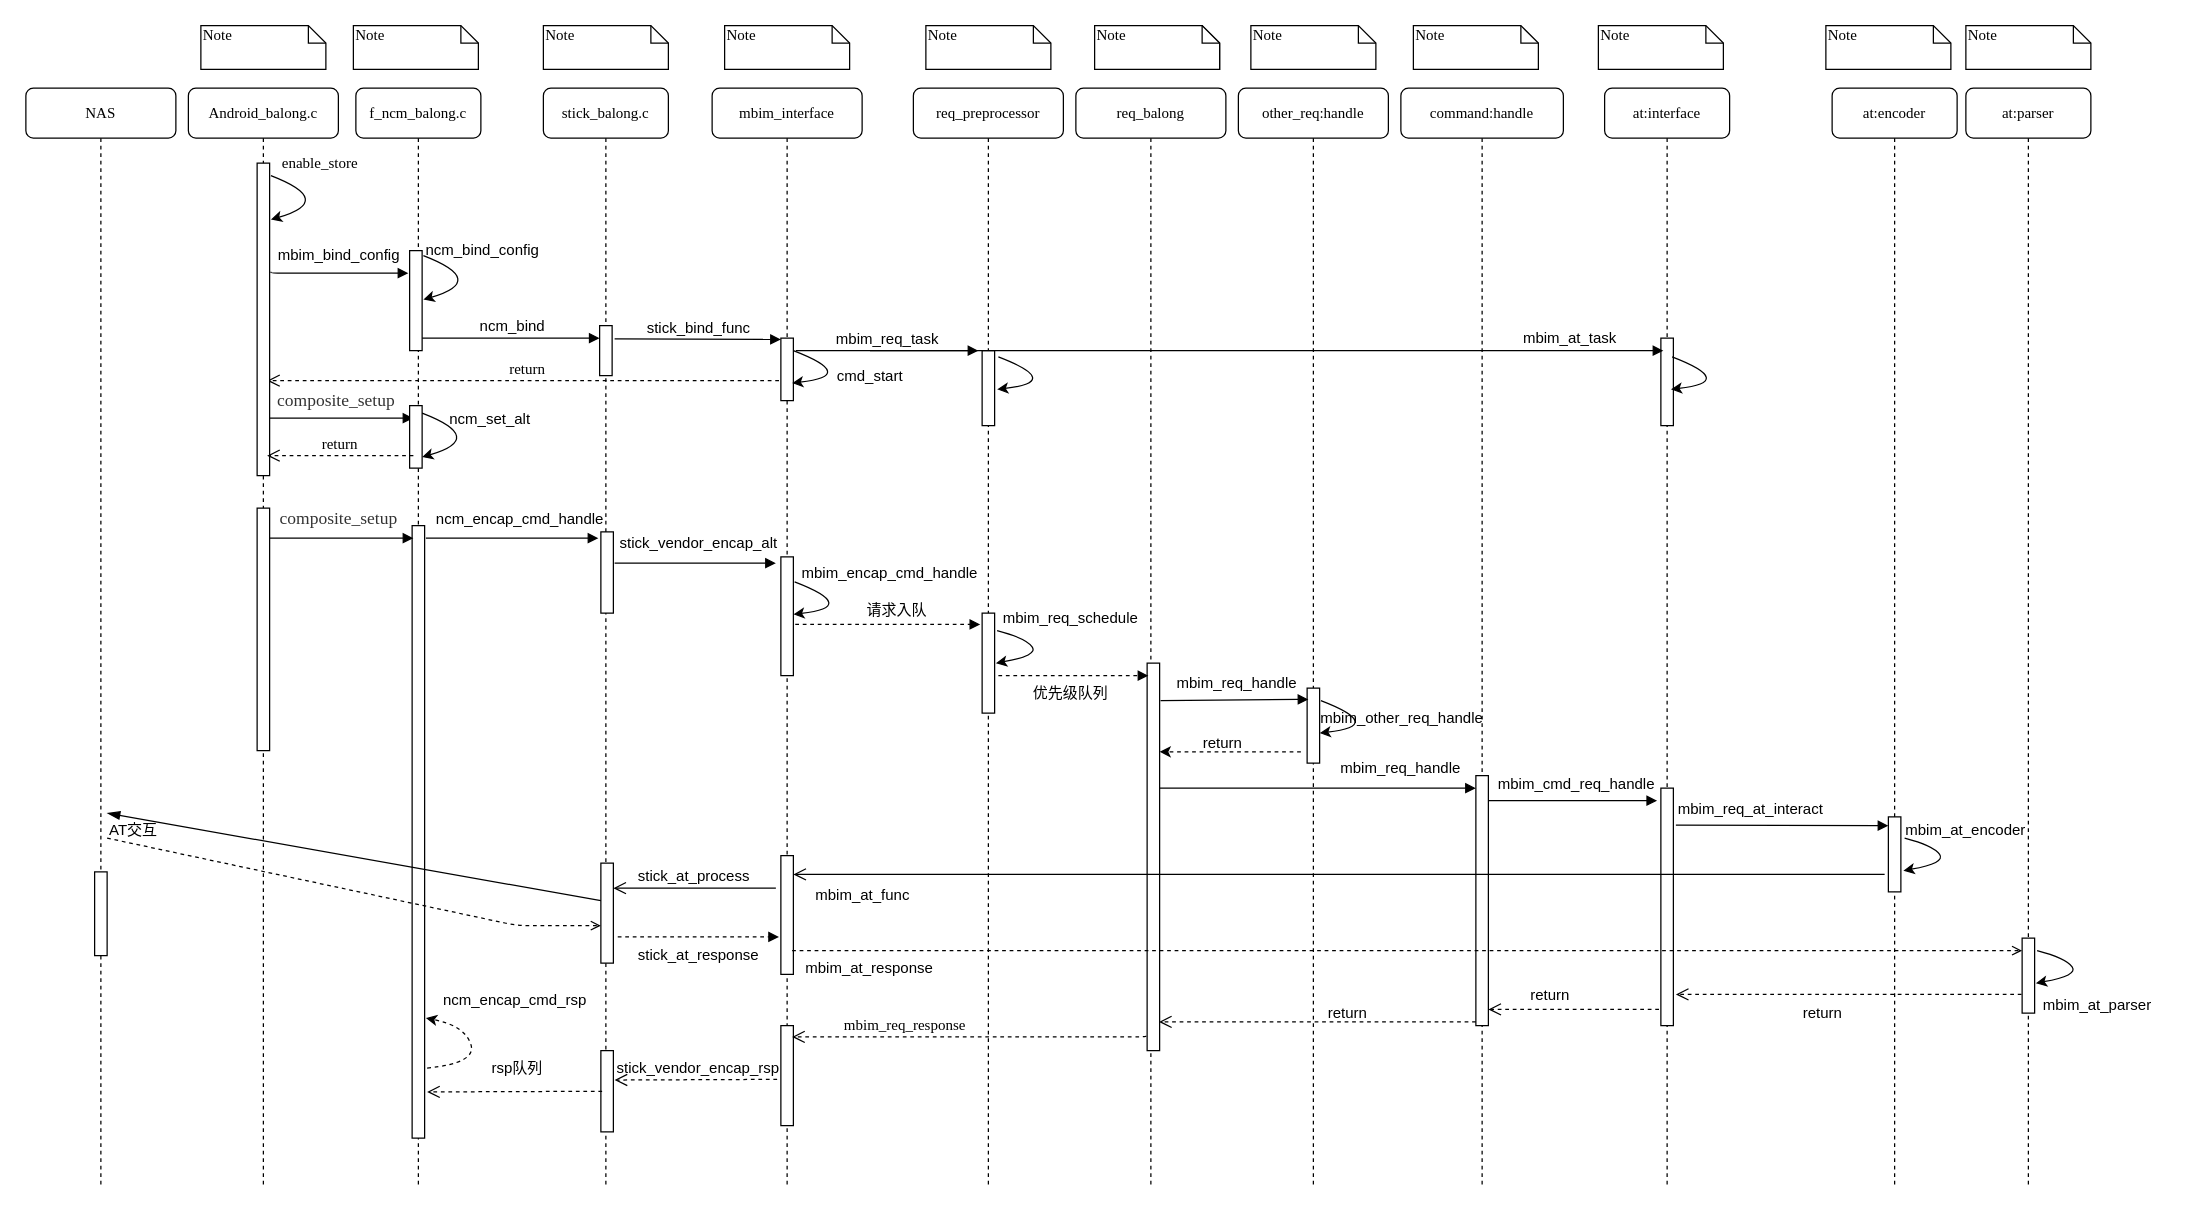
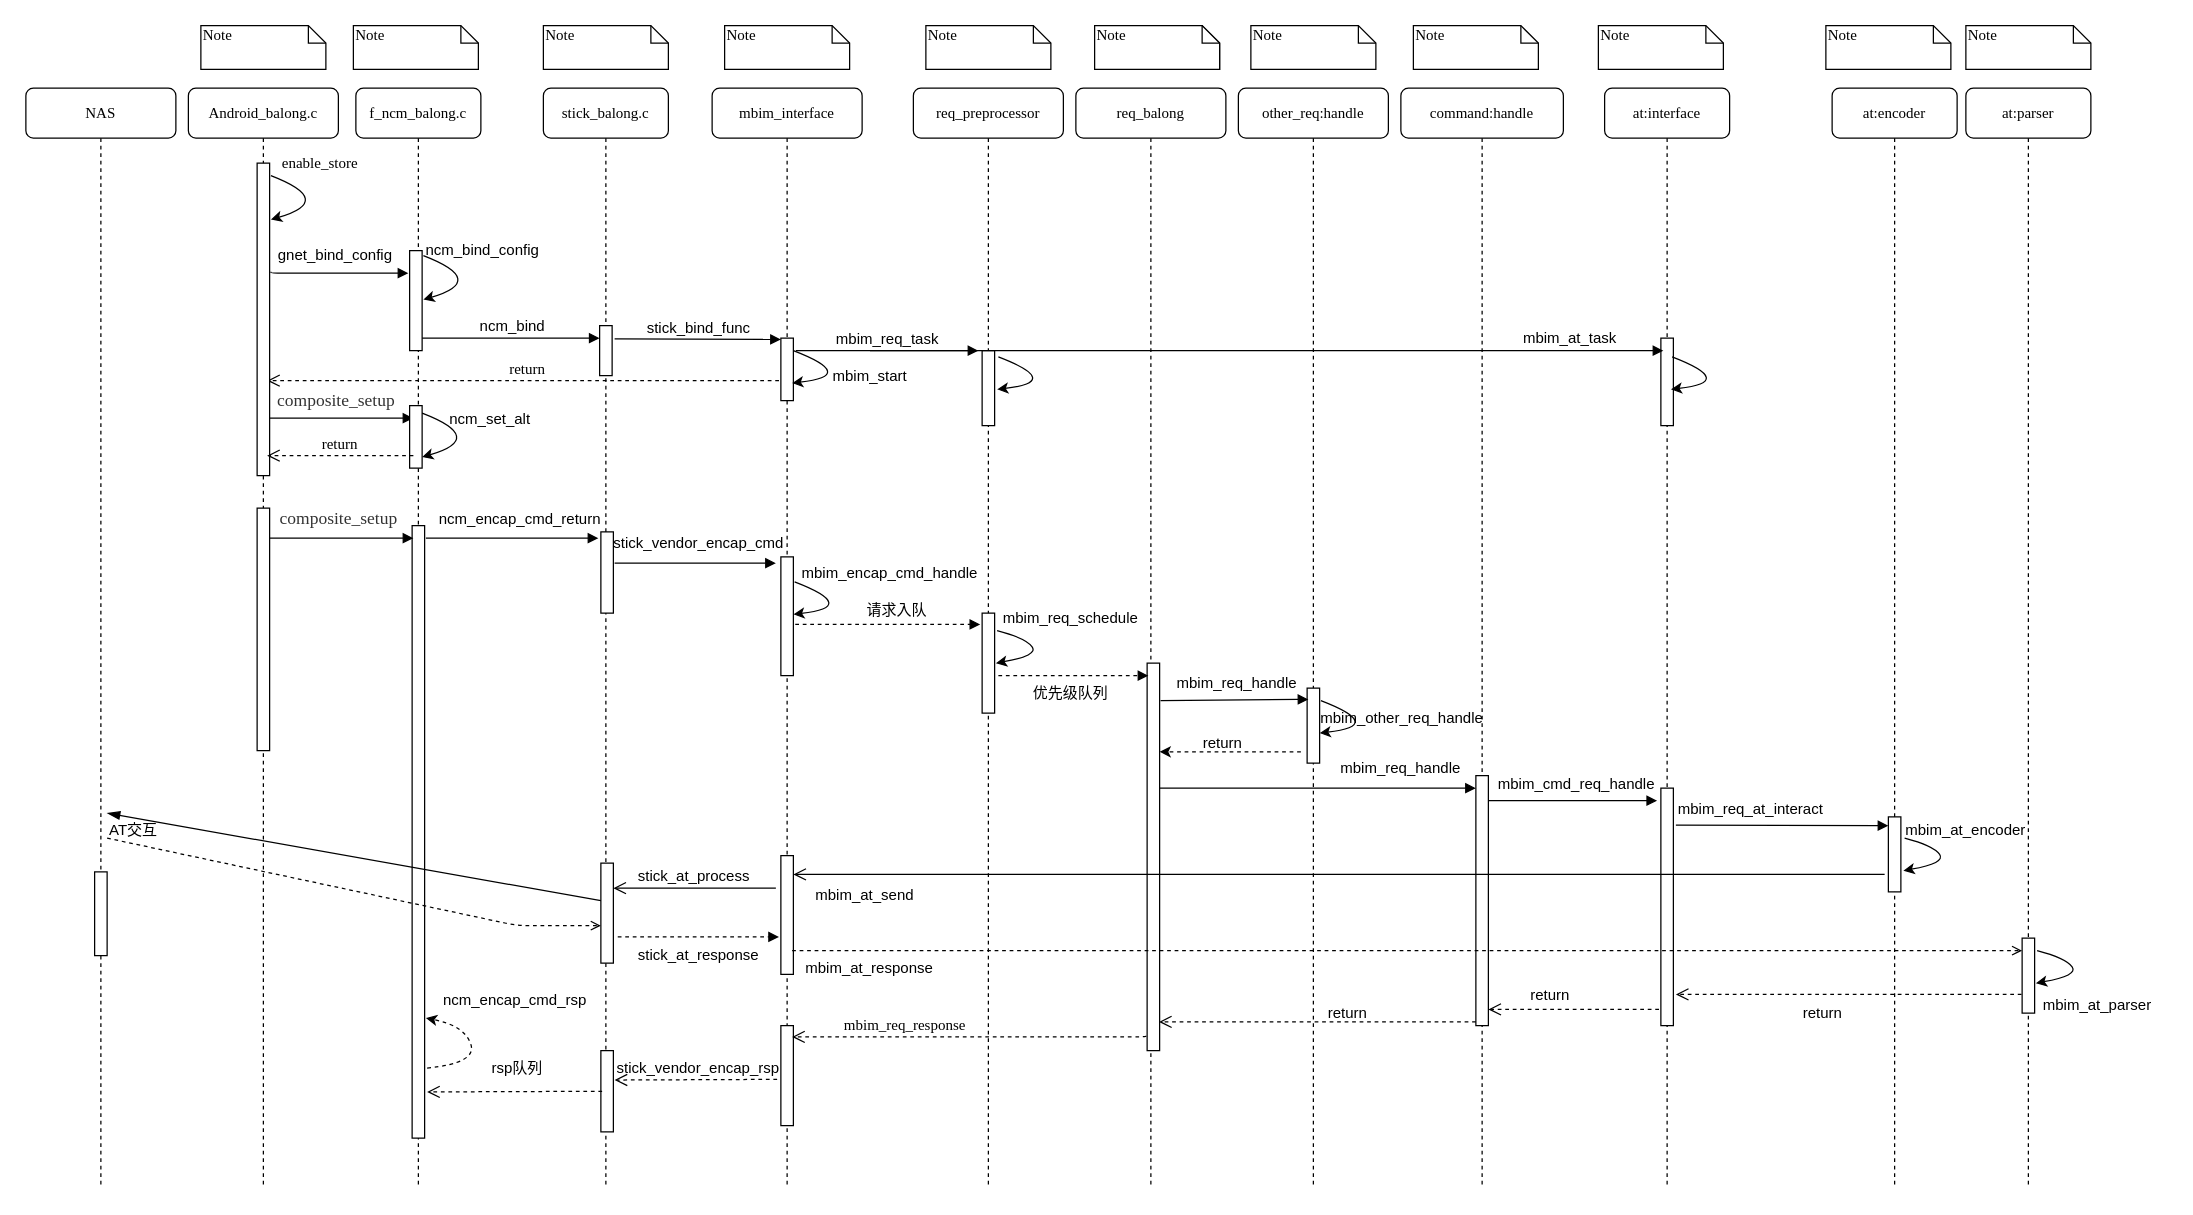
(339, 265) -> (339, 265)
(870, 377) -> (870, 377)
(520, 519) -> (520, 519)
(699, 543) -> (699, 543)
(864, 896) -> (864, 896)
